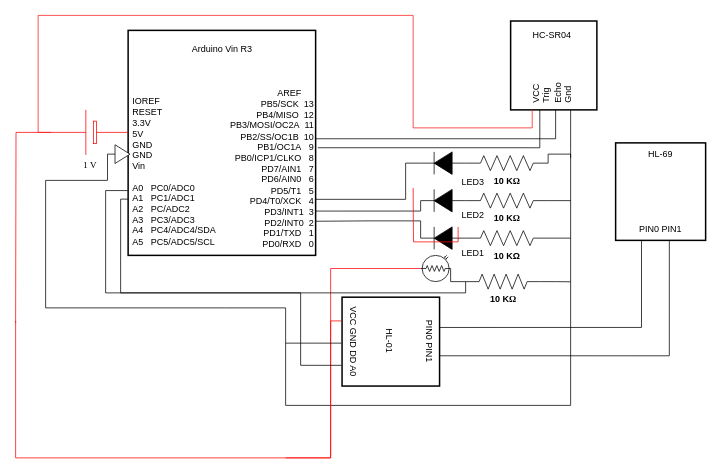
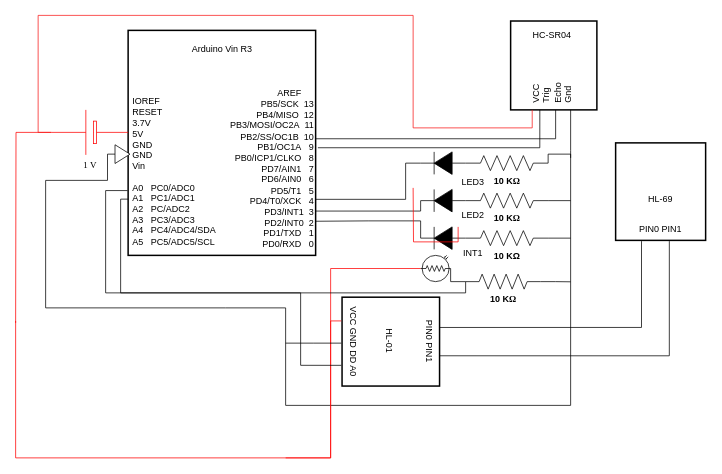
(145, 134) -> (145, 134)
(660, 154) -> (660, 199)
(473, 253) -> (473, 253)
